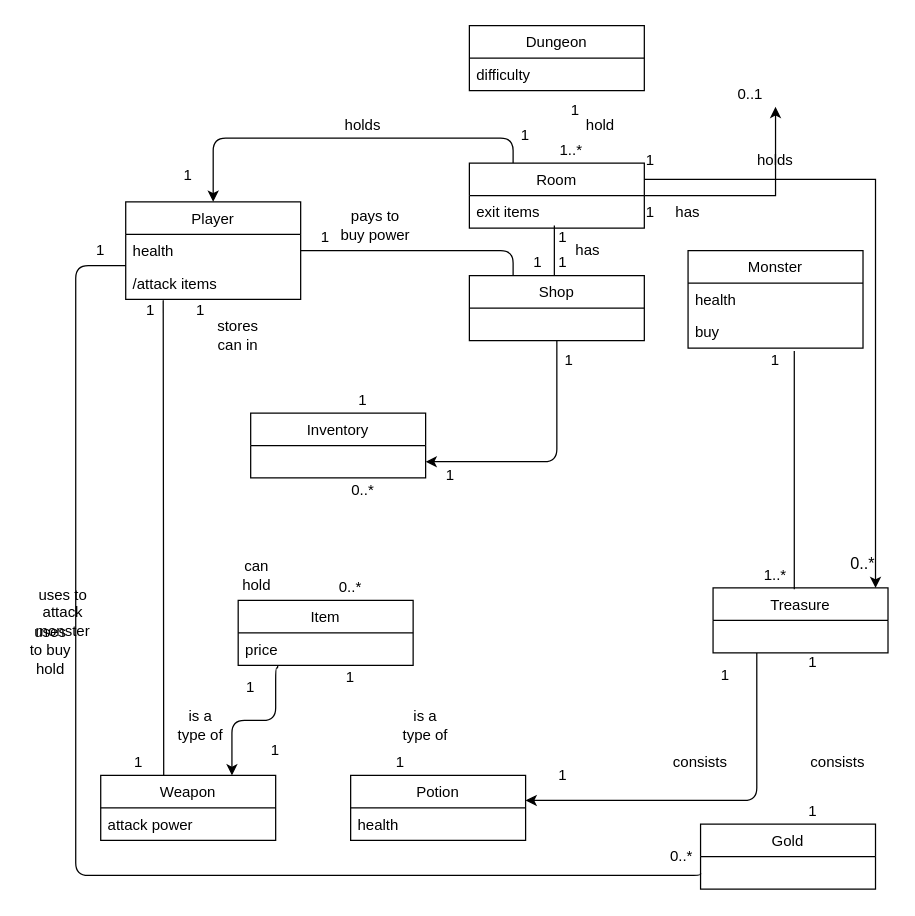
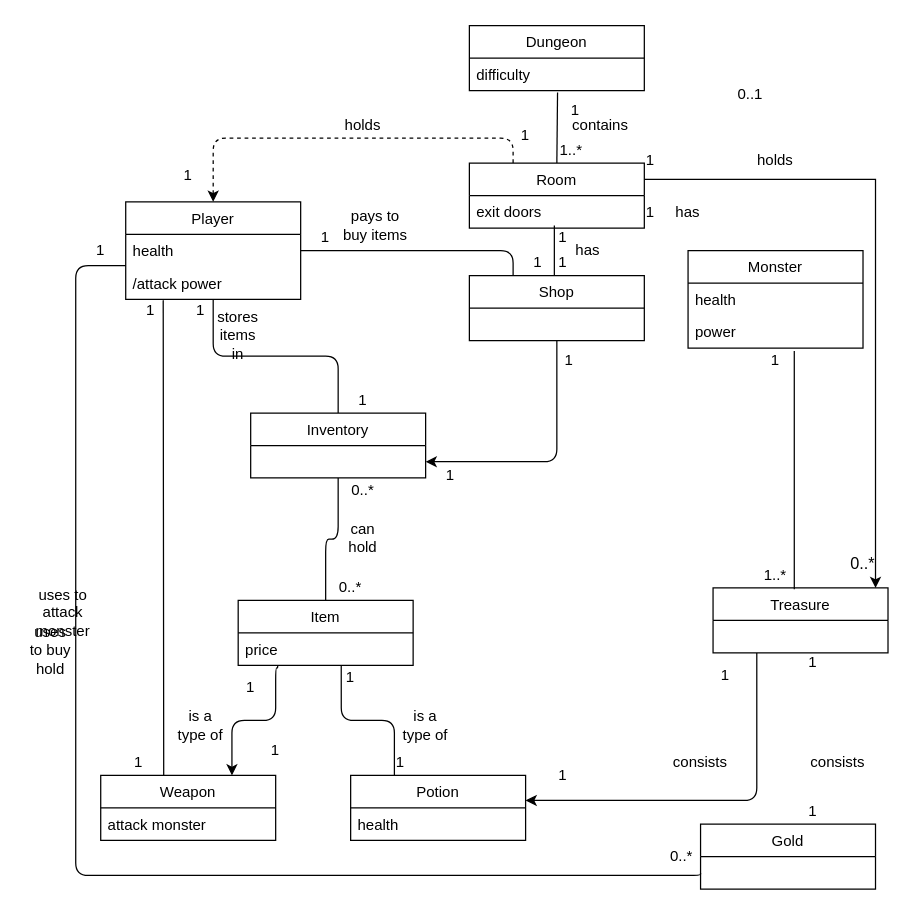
(601, 126) -> (601, 126)
none -> (557, 127)
(348, 138) -> (348, 138)
(726, 196) -> none
(512, 213) -> (514, 213)
(376, 226) -> (376, 226)
(183, 284) -> (185, 284)
(708, 333) -> (716, 333)
(238, 336) -> (238, 336)
none -> (275, 356)
none -> (332, 539)
(257, 576) -> (363, 538)
none -> (367, 721)
(156, 825) -> (164, 825)
